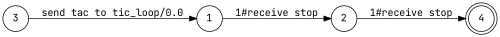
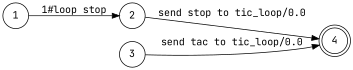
(277, 13) -> (74, 10)
(411, 13) -> (232, 13)
(109, 19) -> (229, 54)
